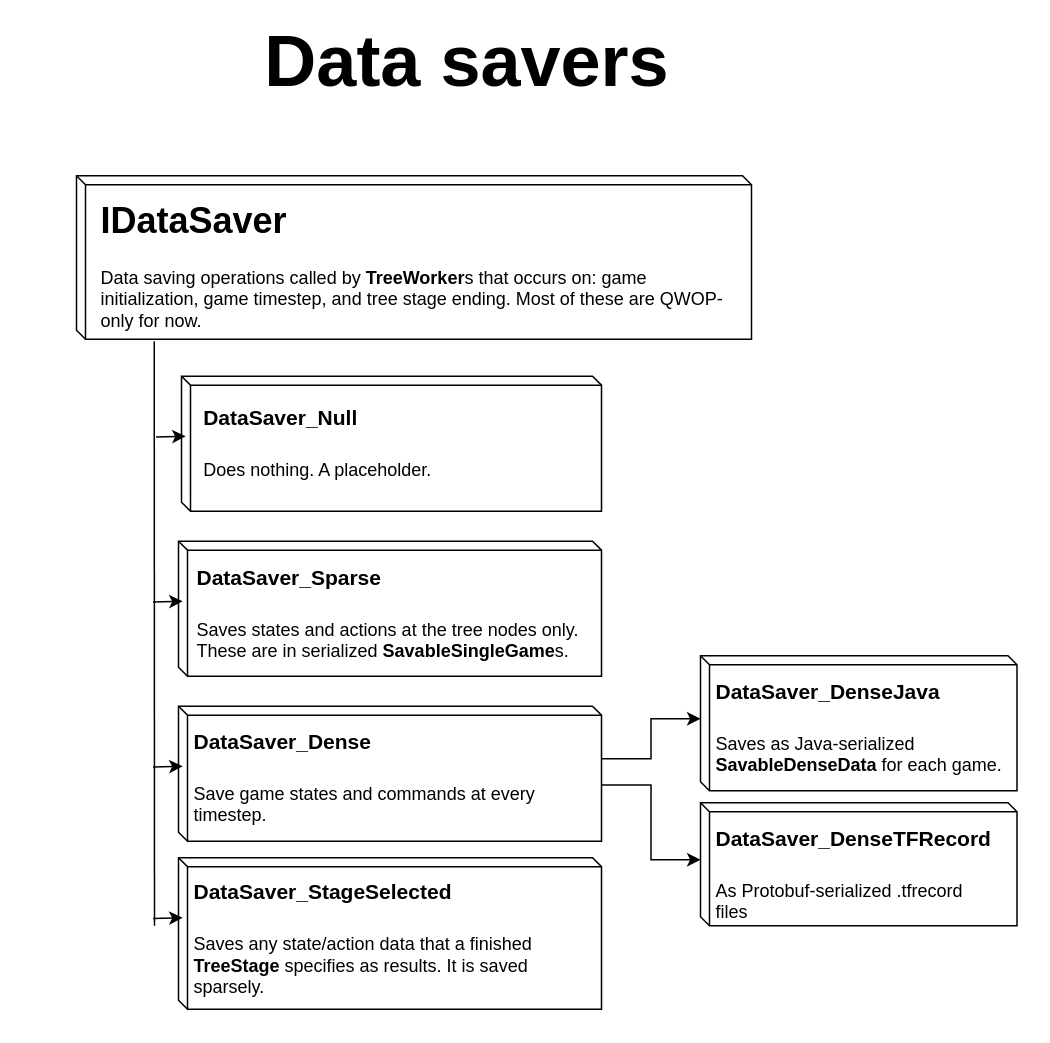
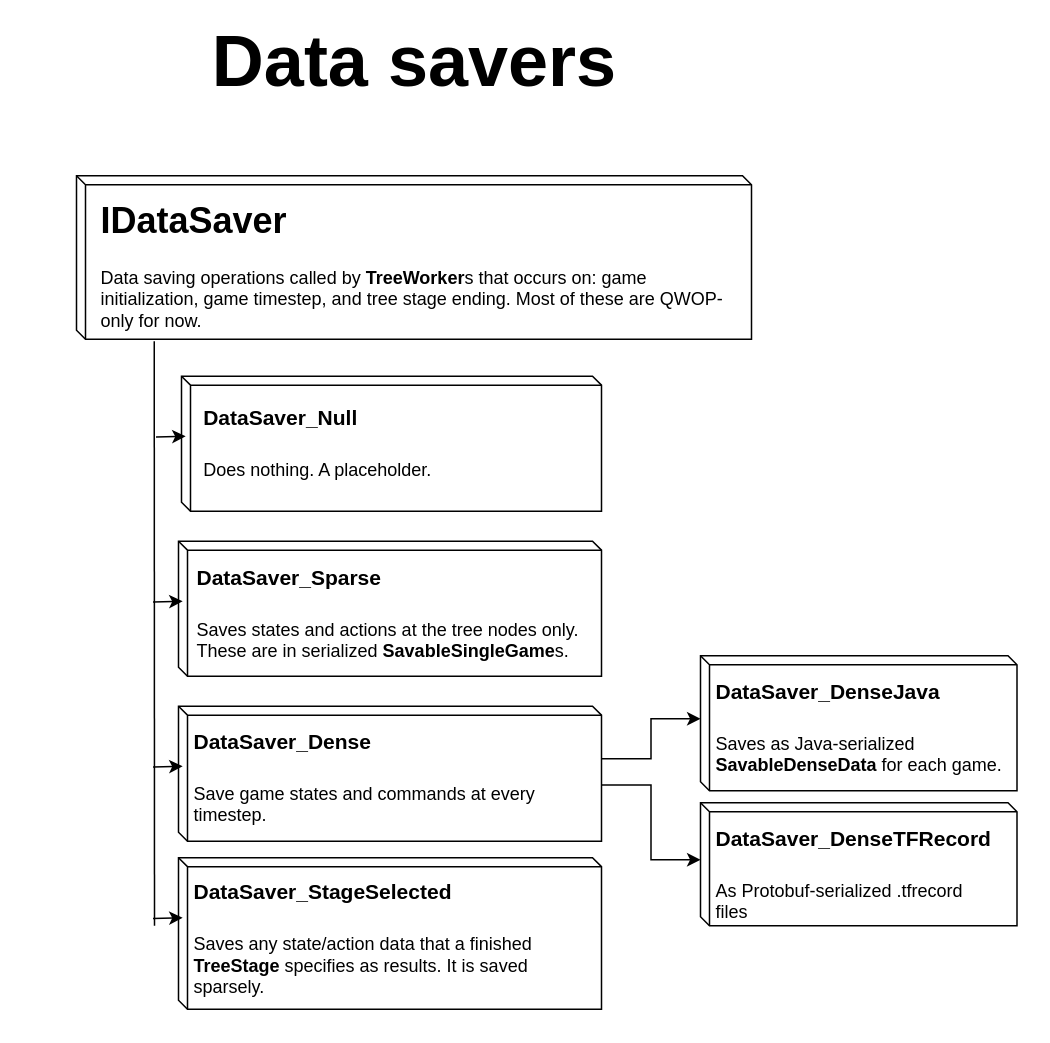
(467, 61) -> (414, 61)
